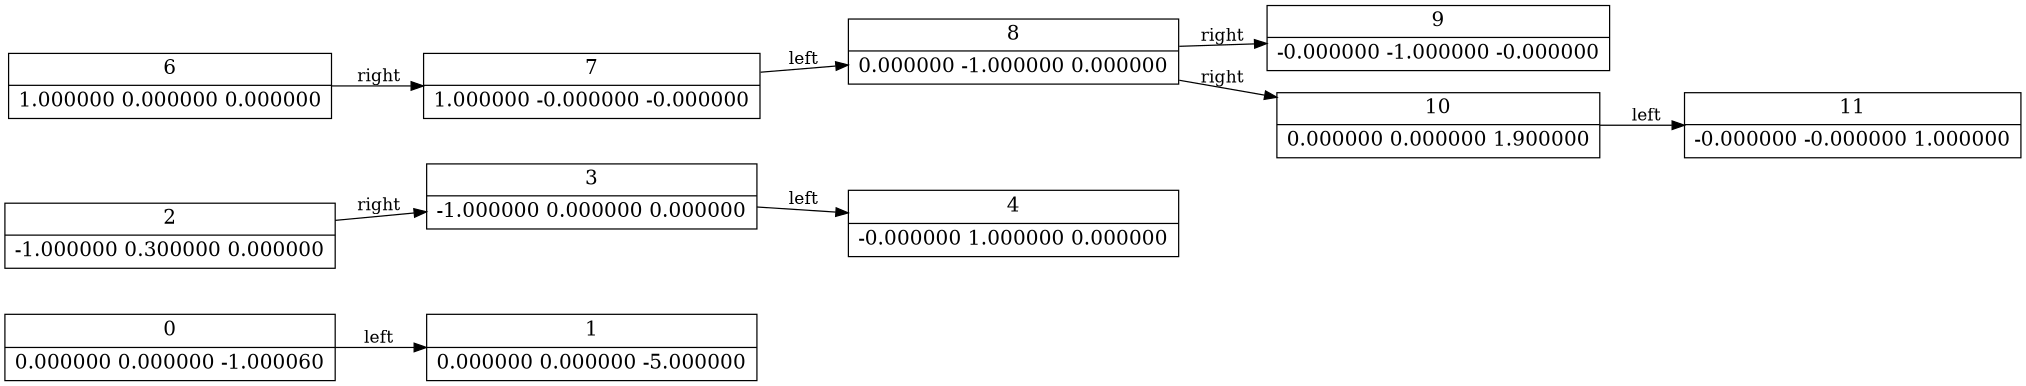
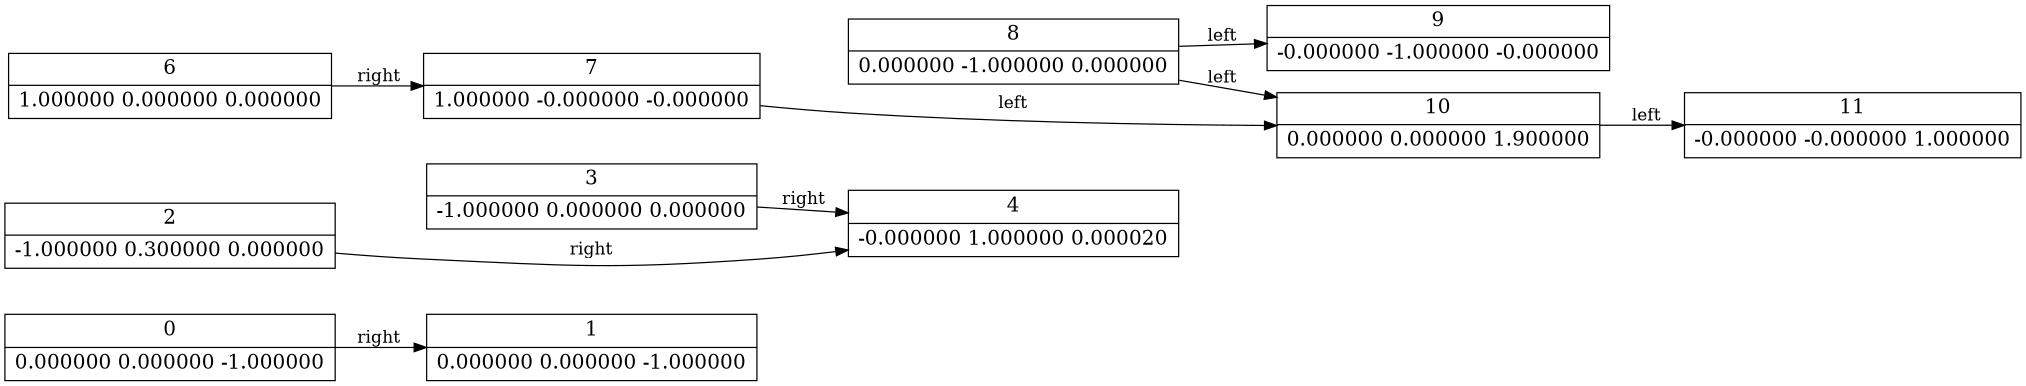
(1223, 36) -> (1223, 36)
(798, 69) -> (1012, 121)
(1223, 78) -> (1223, 78)
(804, 200) -> (804, 200)
(375, 217) -> (586, 265)
(1014, 239) -> (1014, 239)
(379, 338) -> (379, 338)
(170, 363) -> (170, 363)
(592, 363) -> (592, 363)
